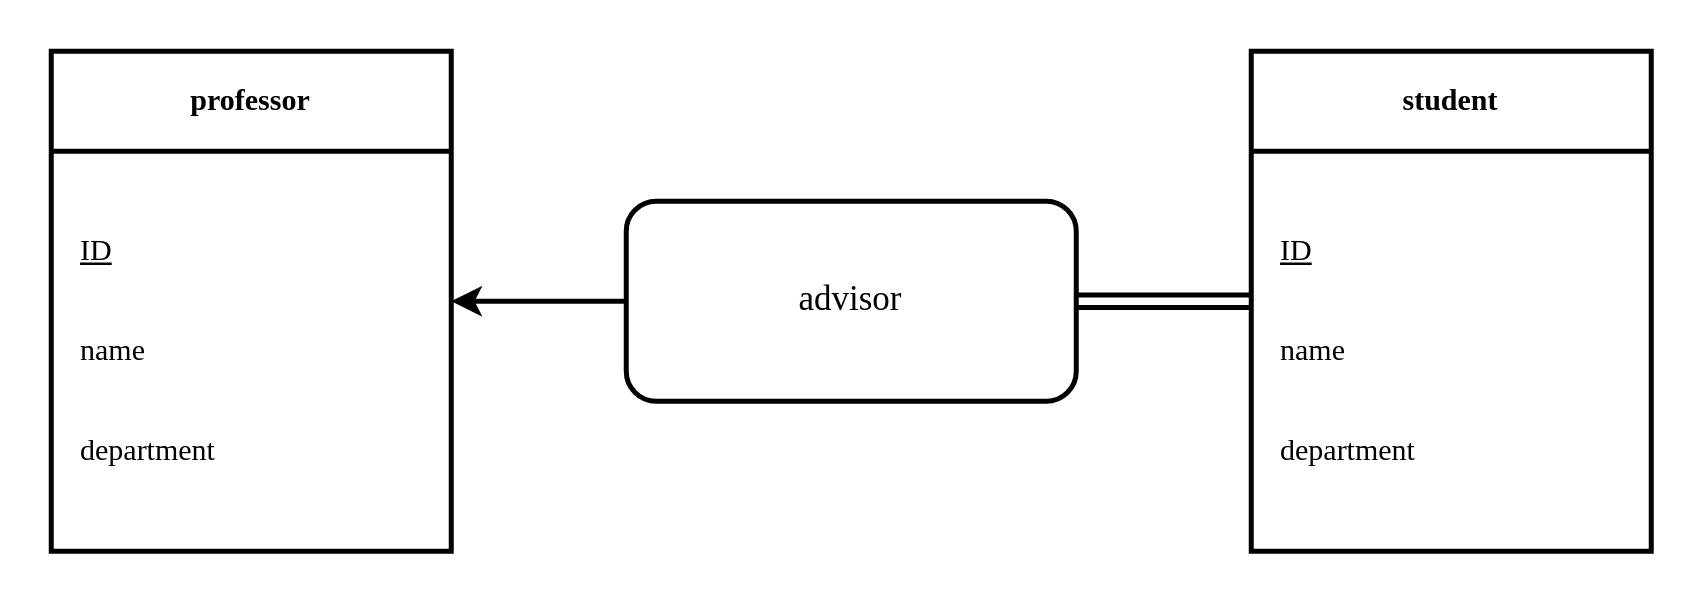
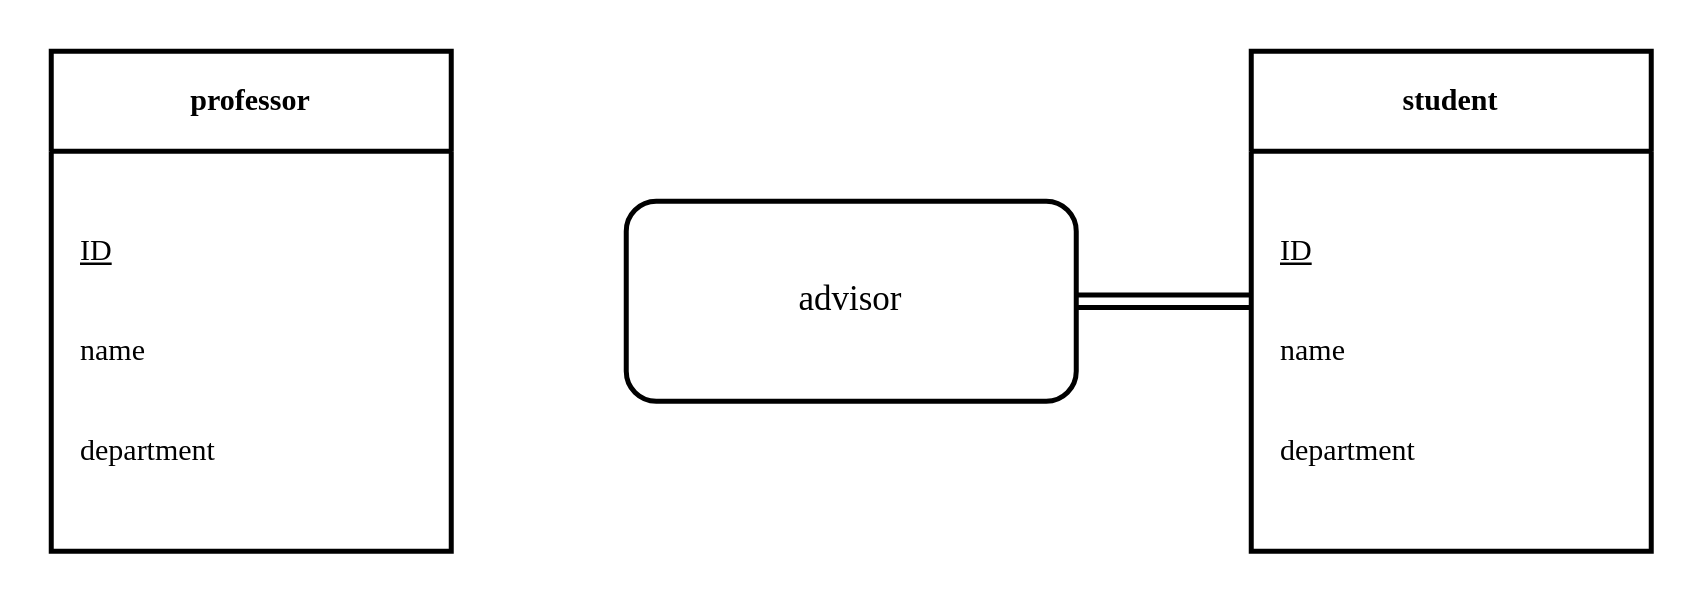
(548, 301) -> none
